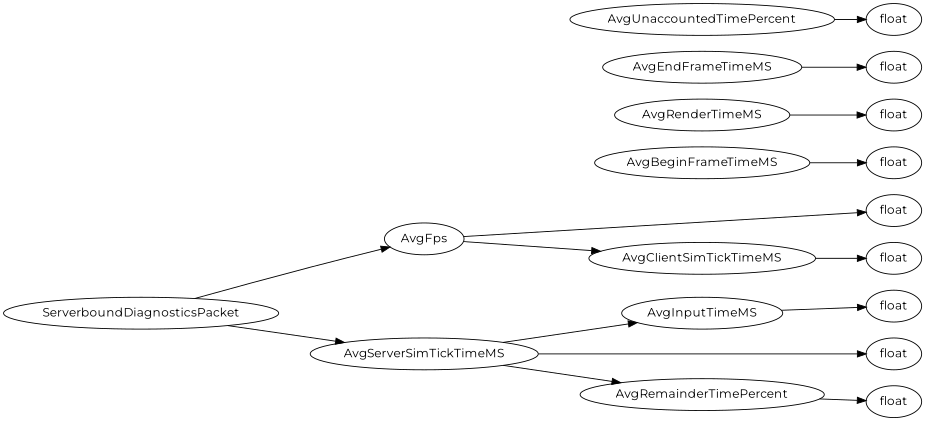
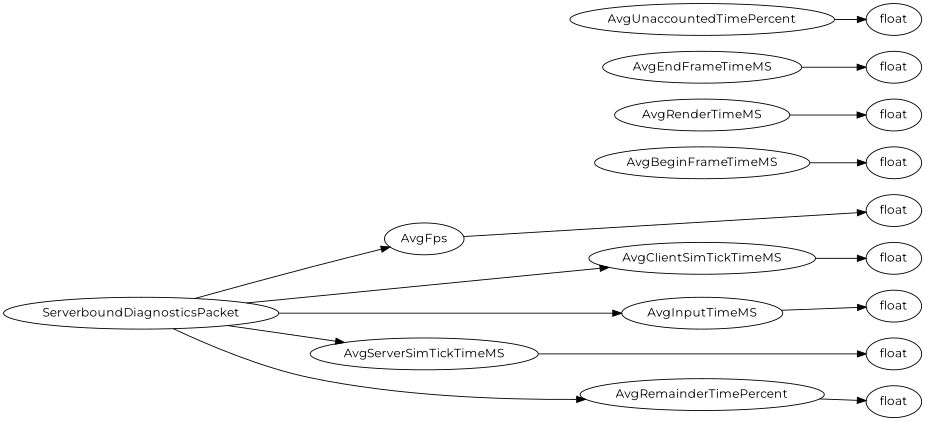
(528, 246) -> (423, 286)
(566, 333) -> (446, 313)
(558, 373) -> (370, 388)
